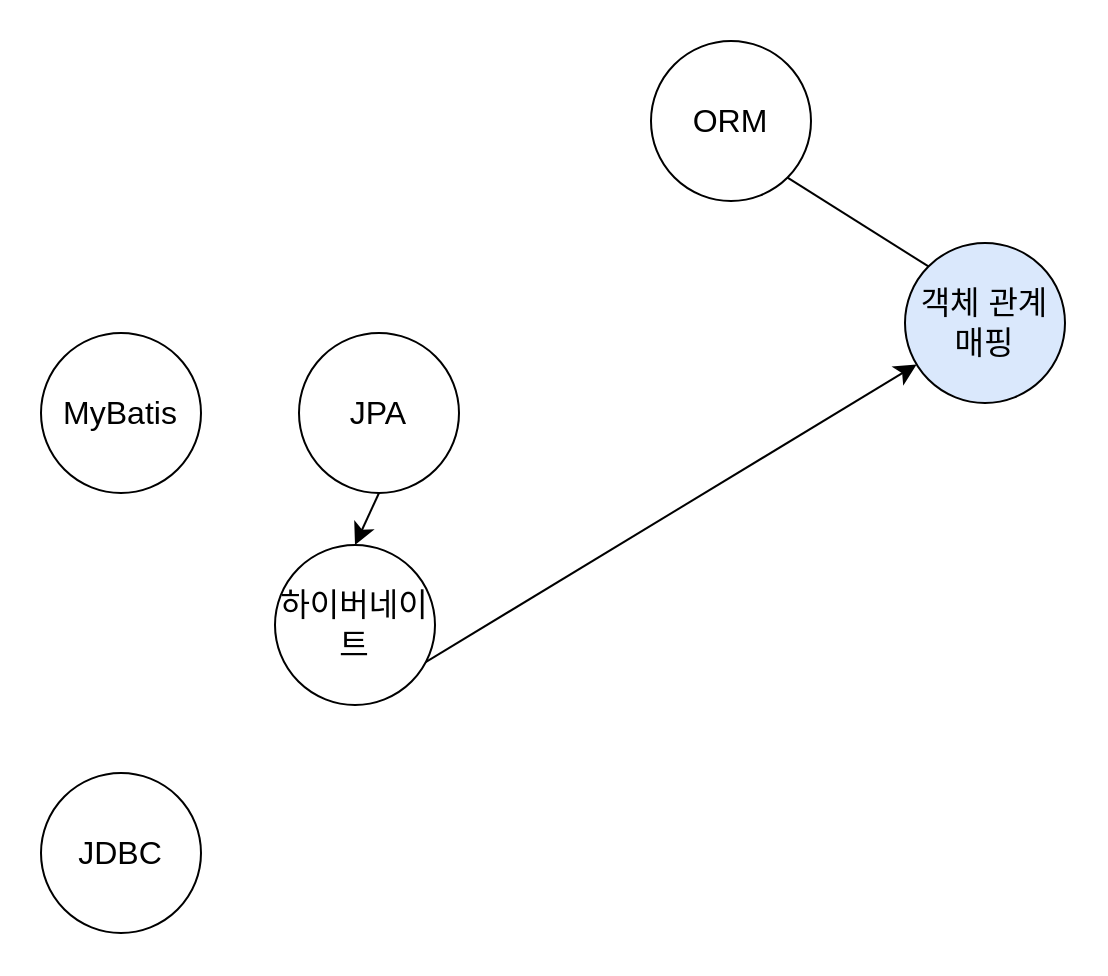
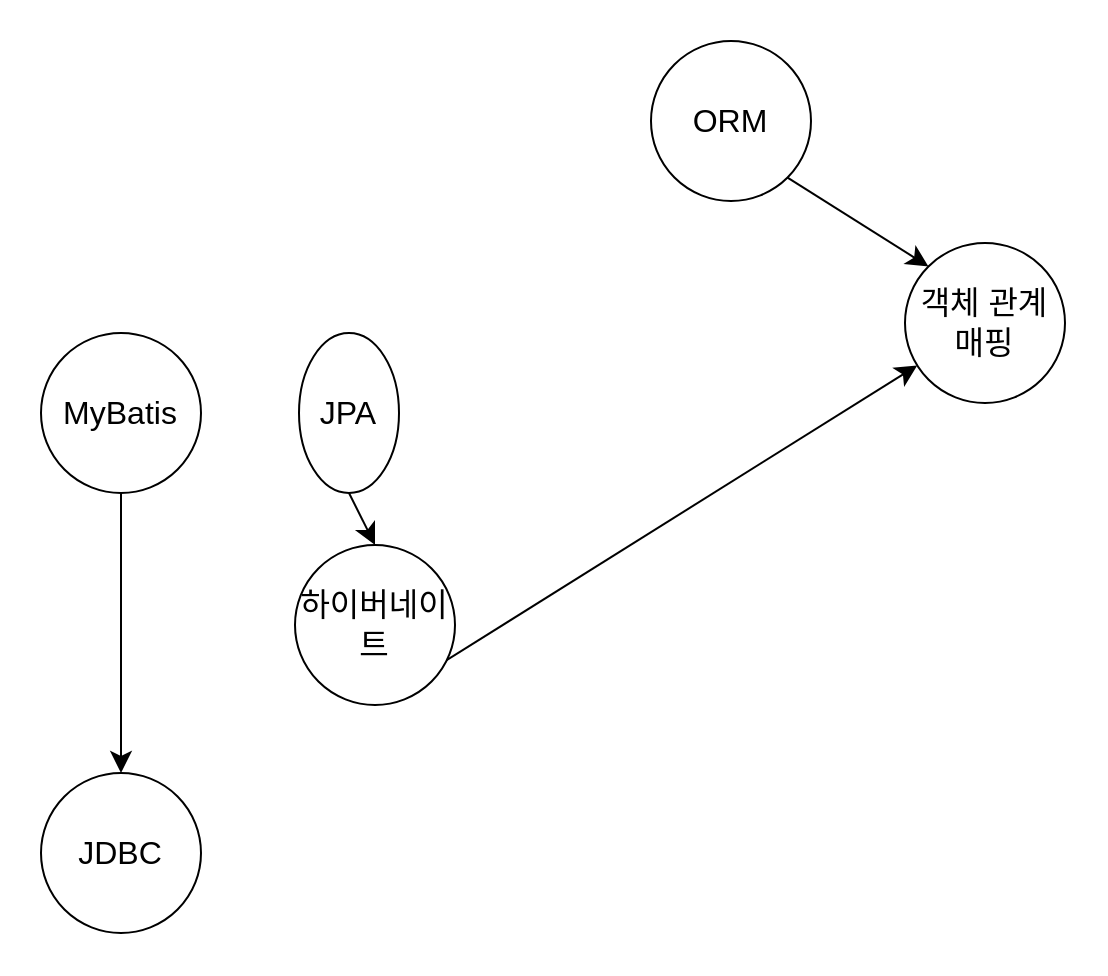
(919, 260) -> (913, 257)
(985, 323) -> (985, 323)
(379, 413) -> (349, 413)
(355, 625) -> (375, 625)
none -> (121, 626)
